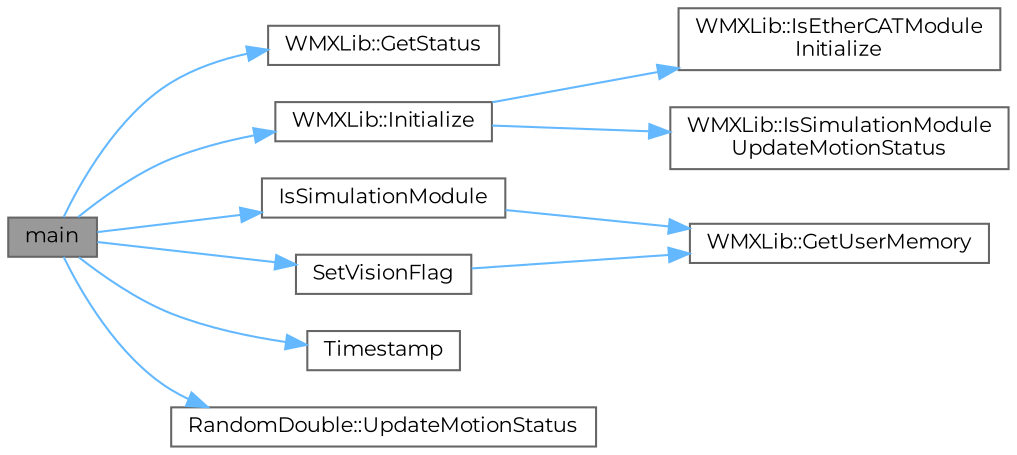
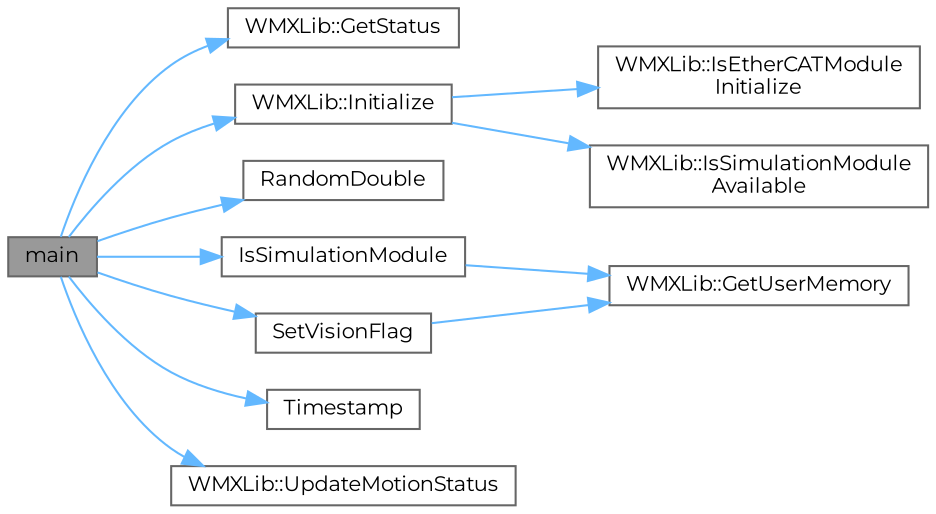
(839, 138) -> (759, 176)
none -> (343, 180)
(384, 427) -> (343, 486)
